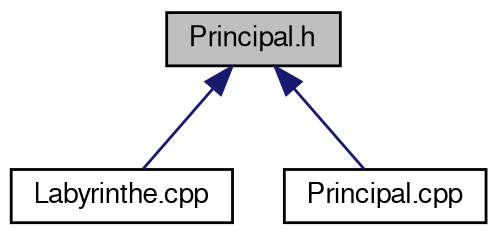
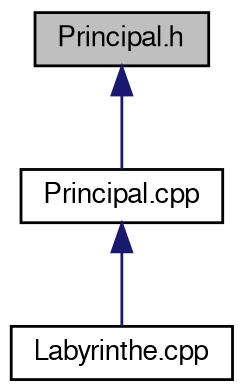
(178, 129) -> (122, 289)
